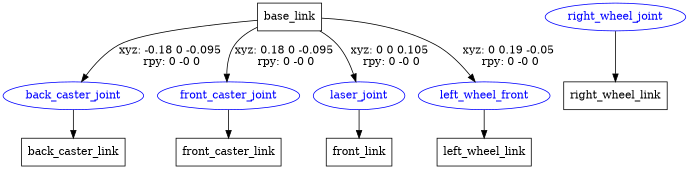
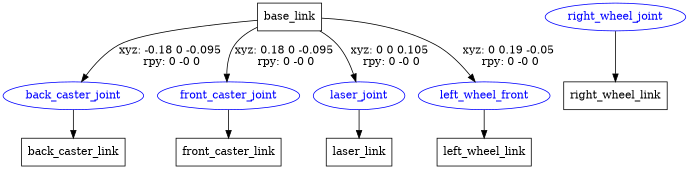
(359, 152) -> (359, 152)
